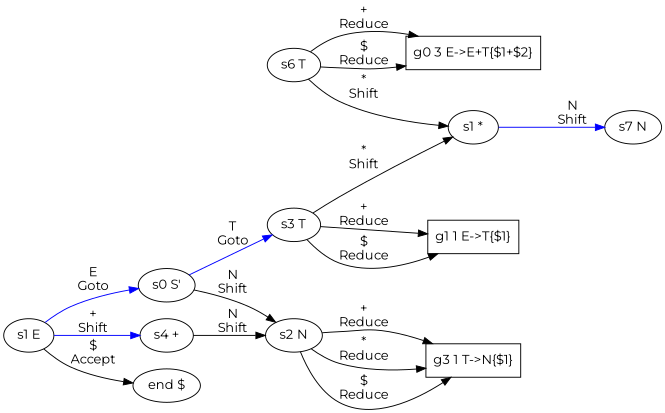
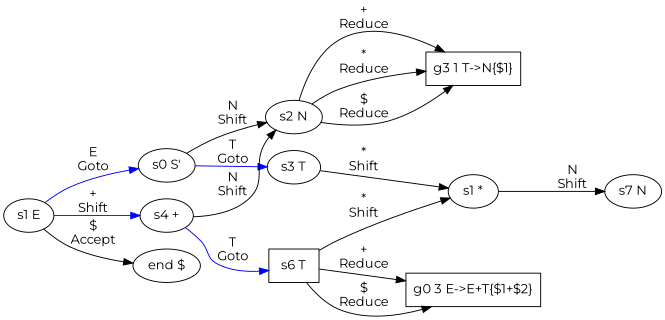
(294, 65) -> (294, 266)
(547, 127) -> (547, 191)
(473, 237) -> none
none -> (215, 262)
